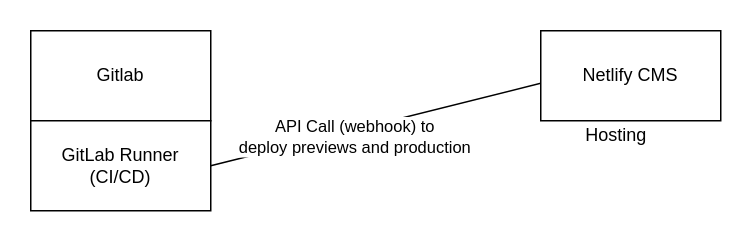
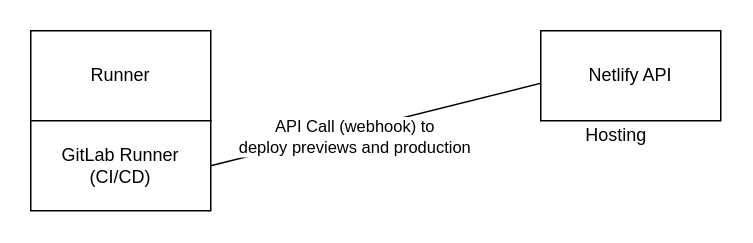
(121, 76) -> (121, 76)
(631, 76) -> (631, 76)
